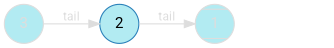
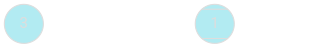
(119, 24) -> none
